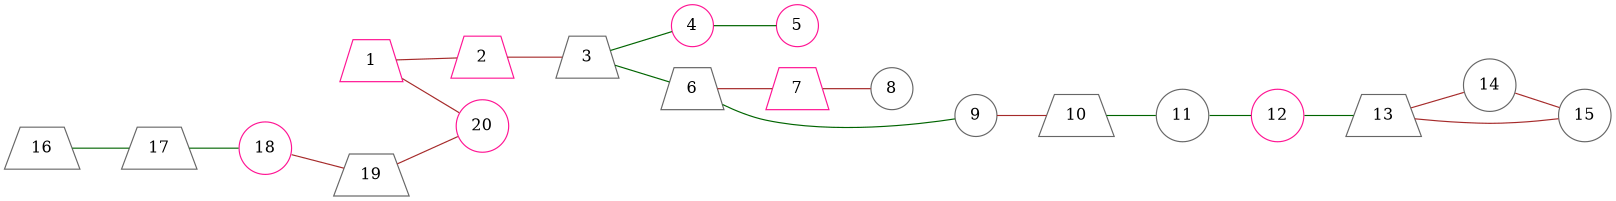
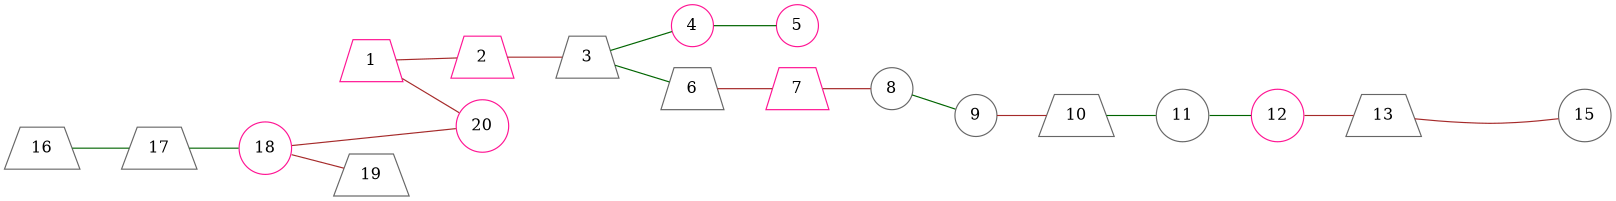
(1490, 85) -> none
(1329, 116) -> (1329, 116)
(837, 127) -> (934, 102)
(428, 150) -> (374, 137)
